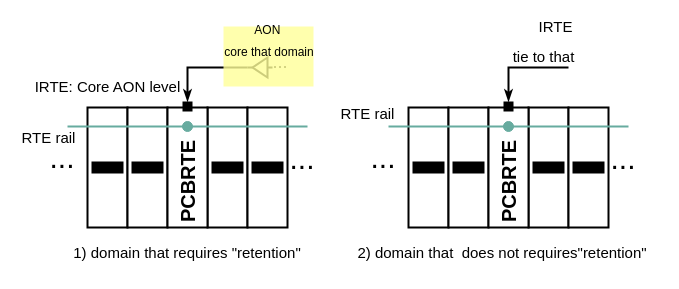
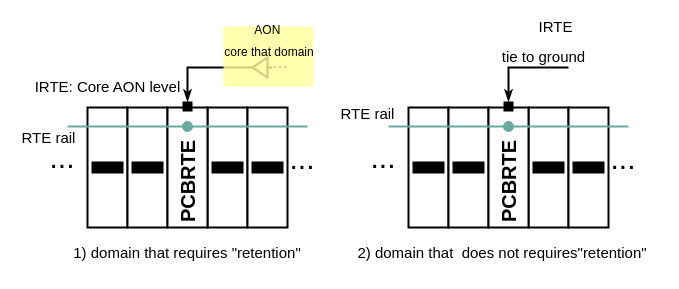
(544, 57) -> (544, 57)
